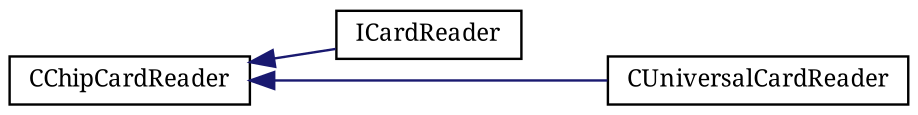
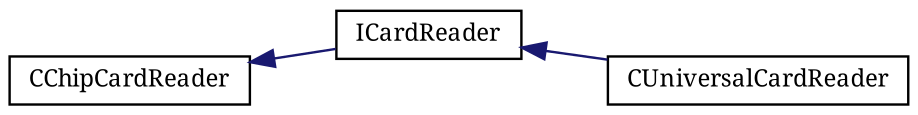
(441, 80) -> (576, 55)
